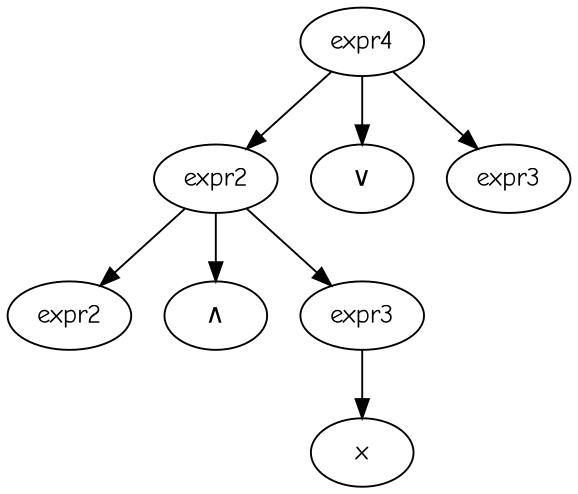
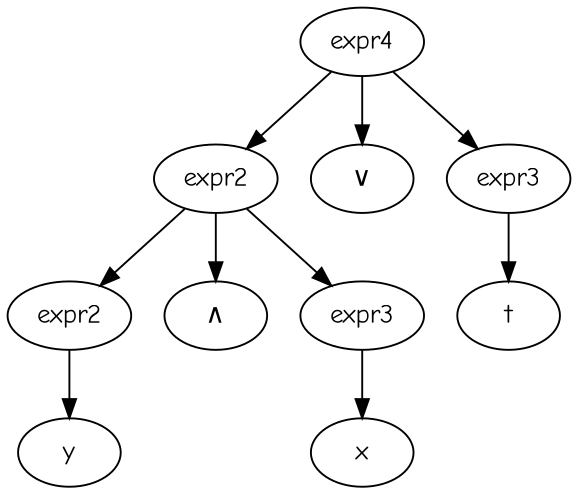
none -> (509, 316)
none -> (69, 453)
